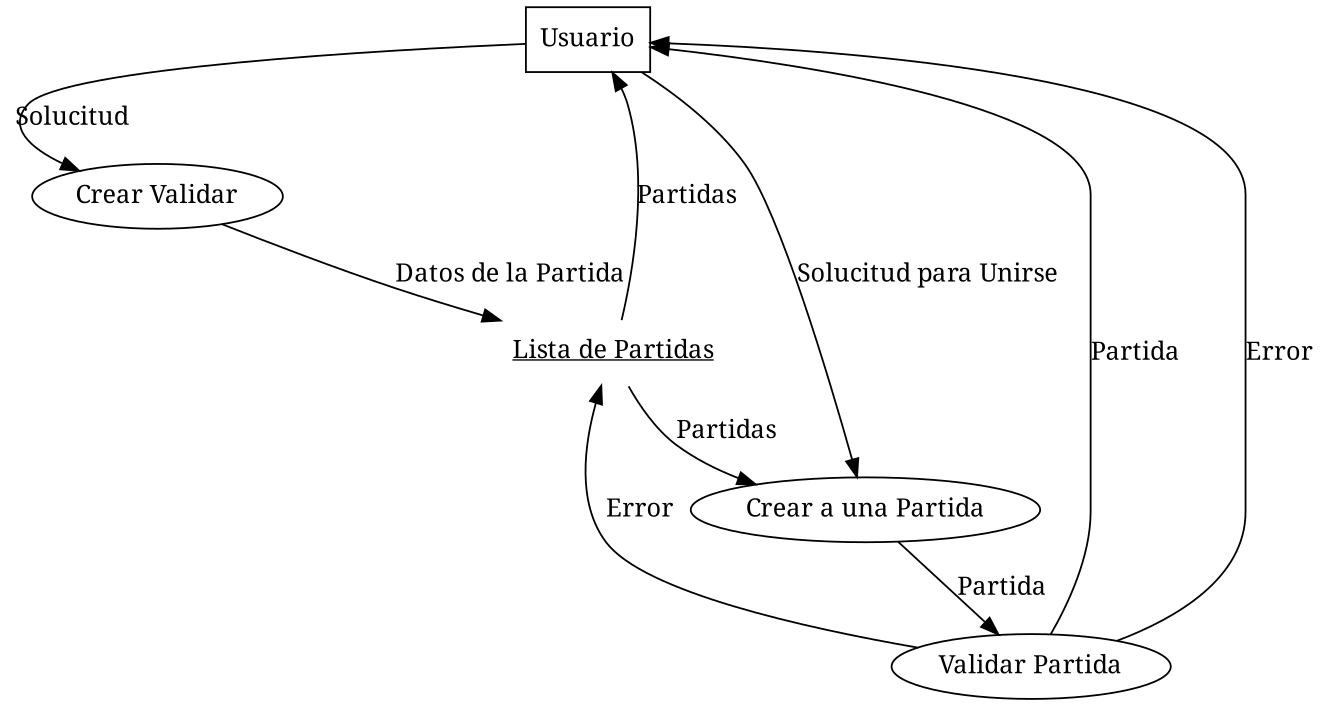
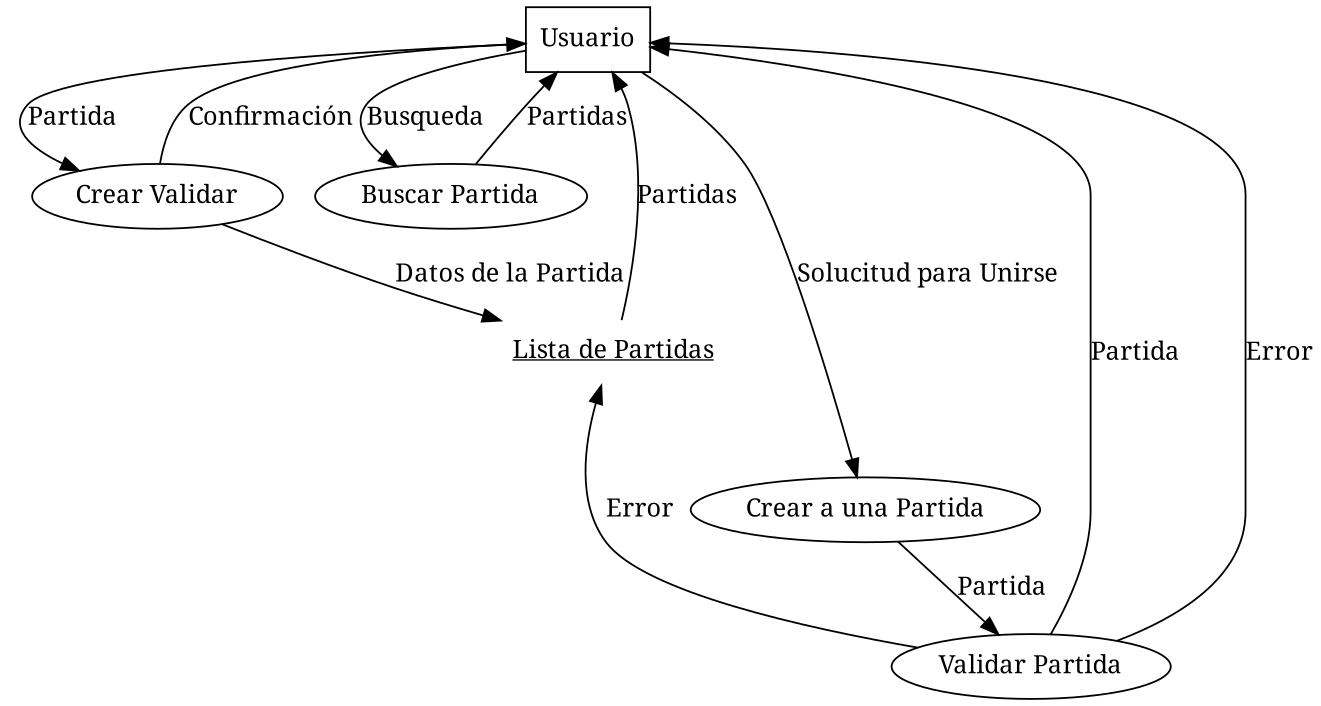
none -> (272, 72)
(73, 118) -> (73, 118)
none -> (451, 196)
(674, 443) -> none
